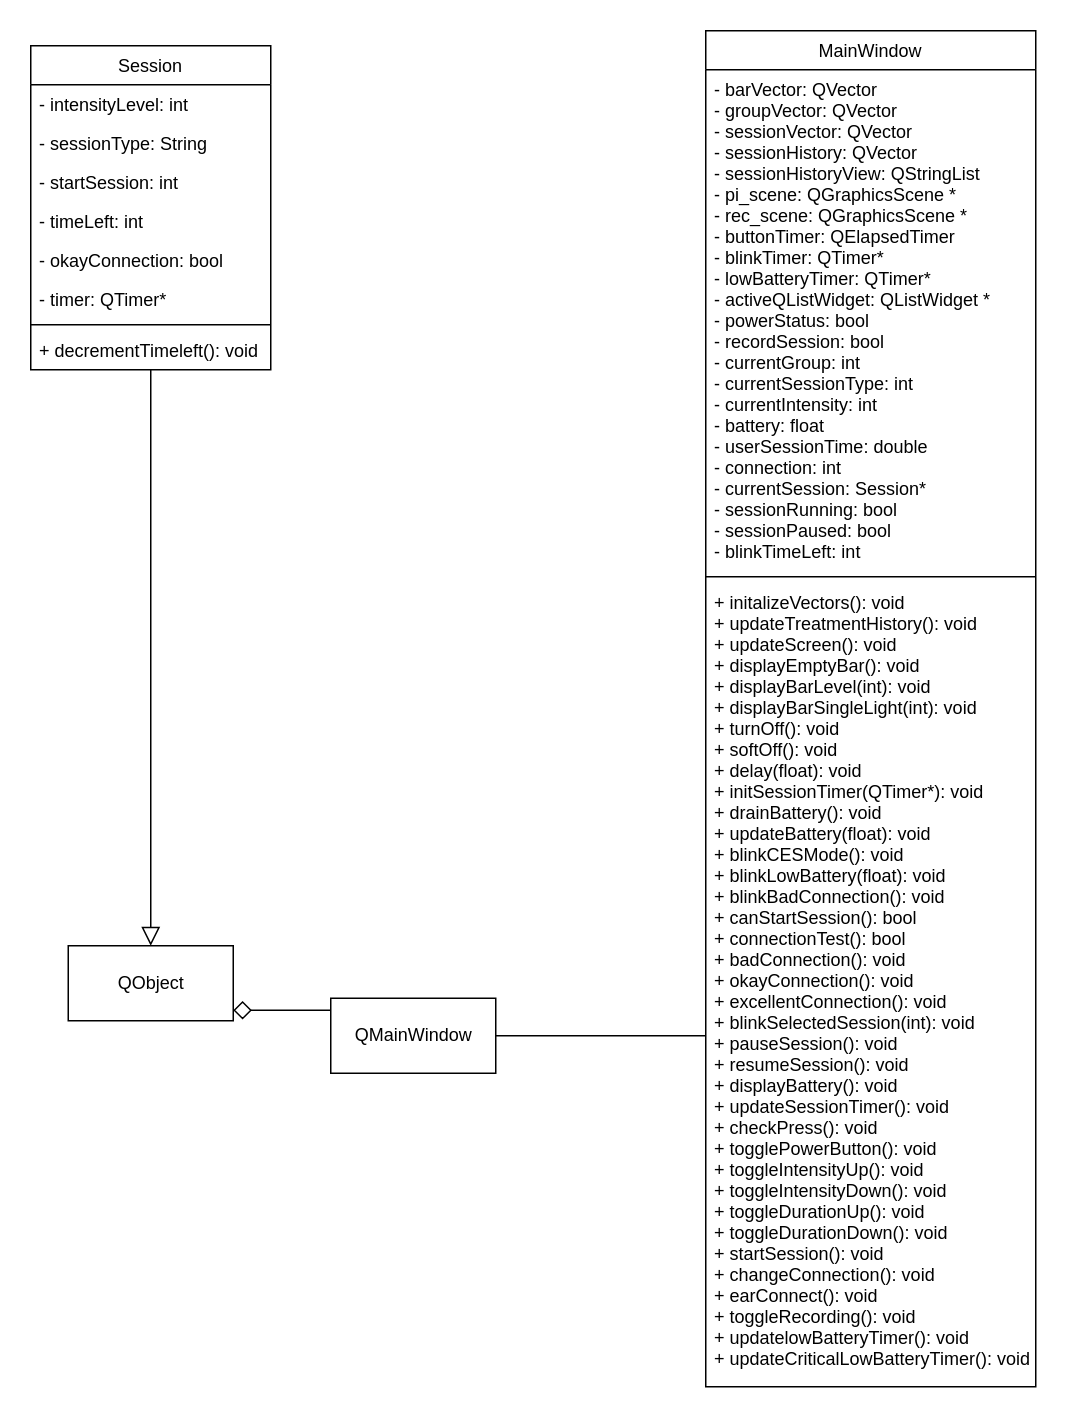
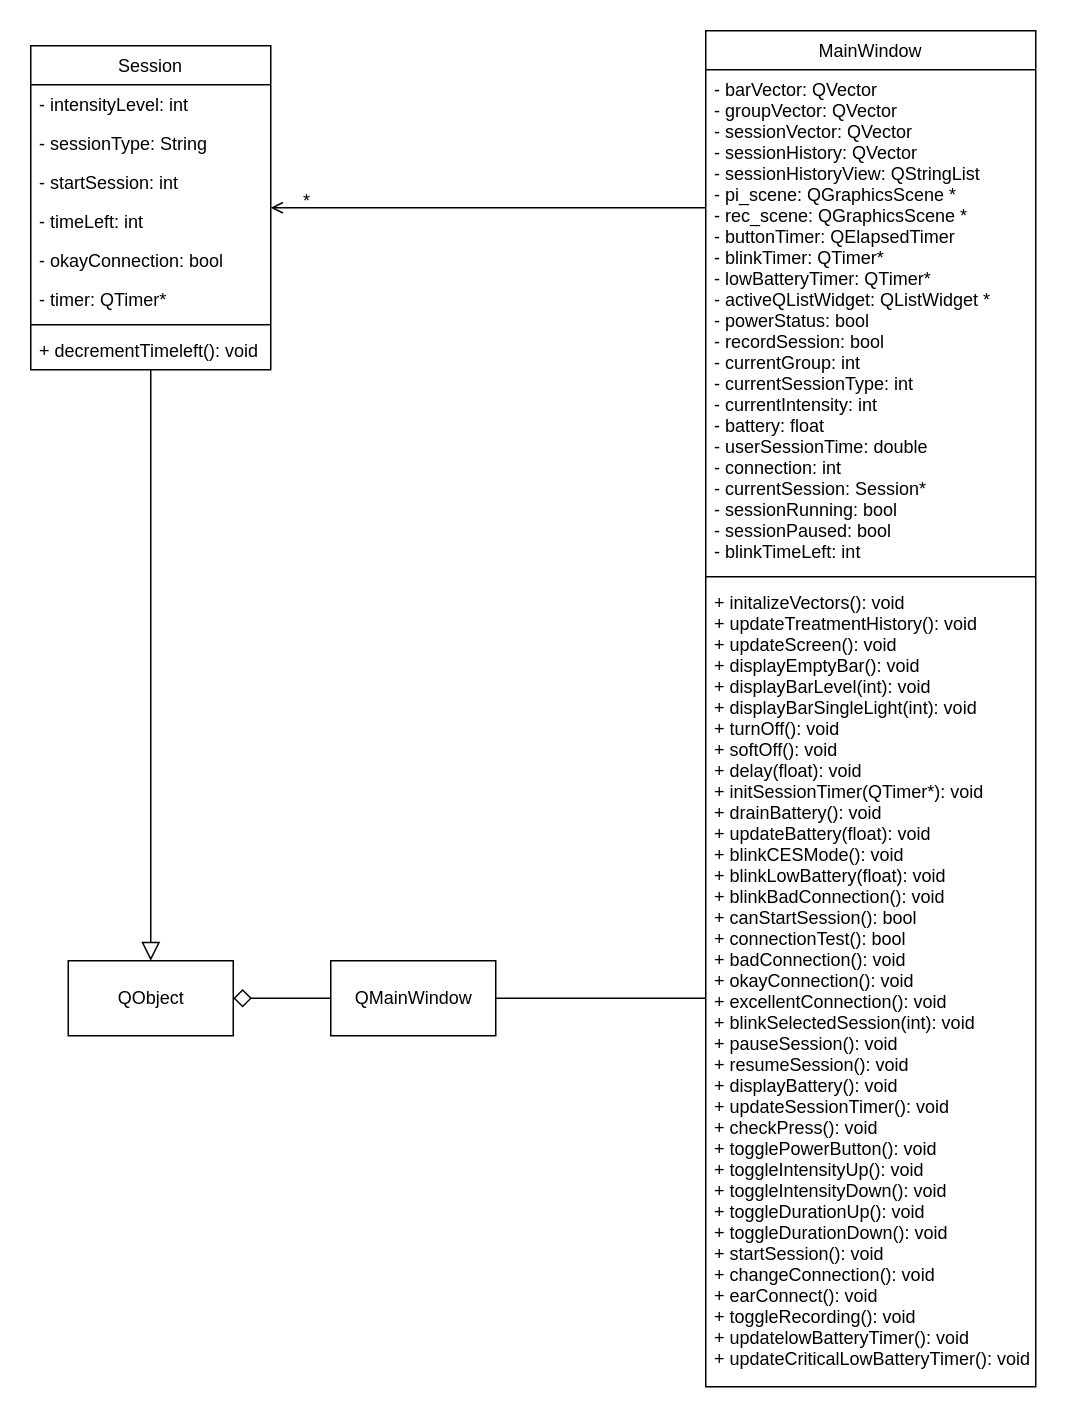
none -> (488, 208)
(151, 983) -> (151, 998)
(413, 1036) -> (413, 998)
